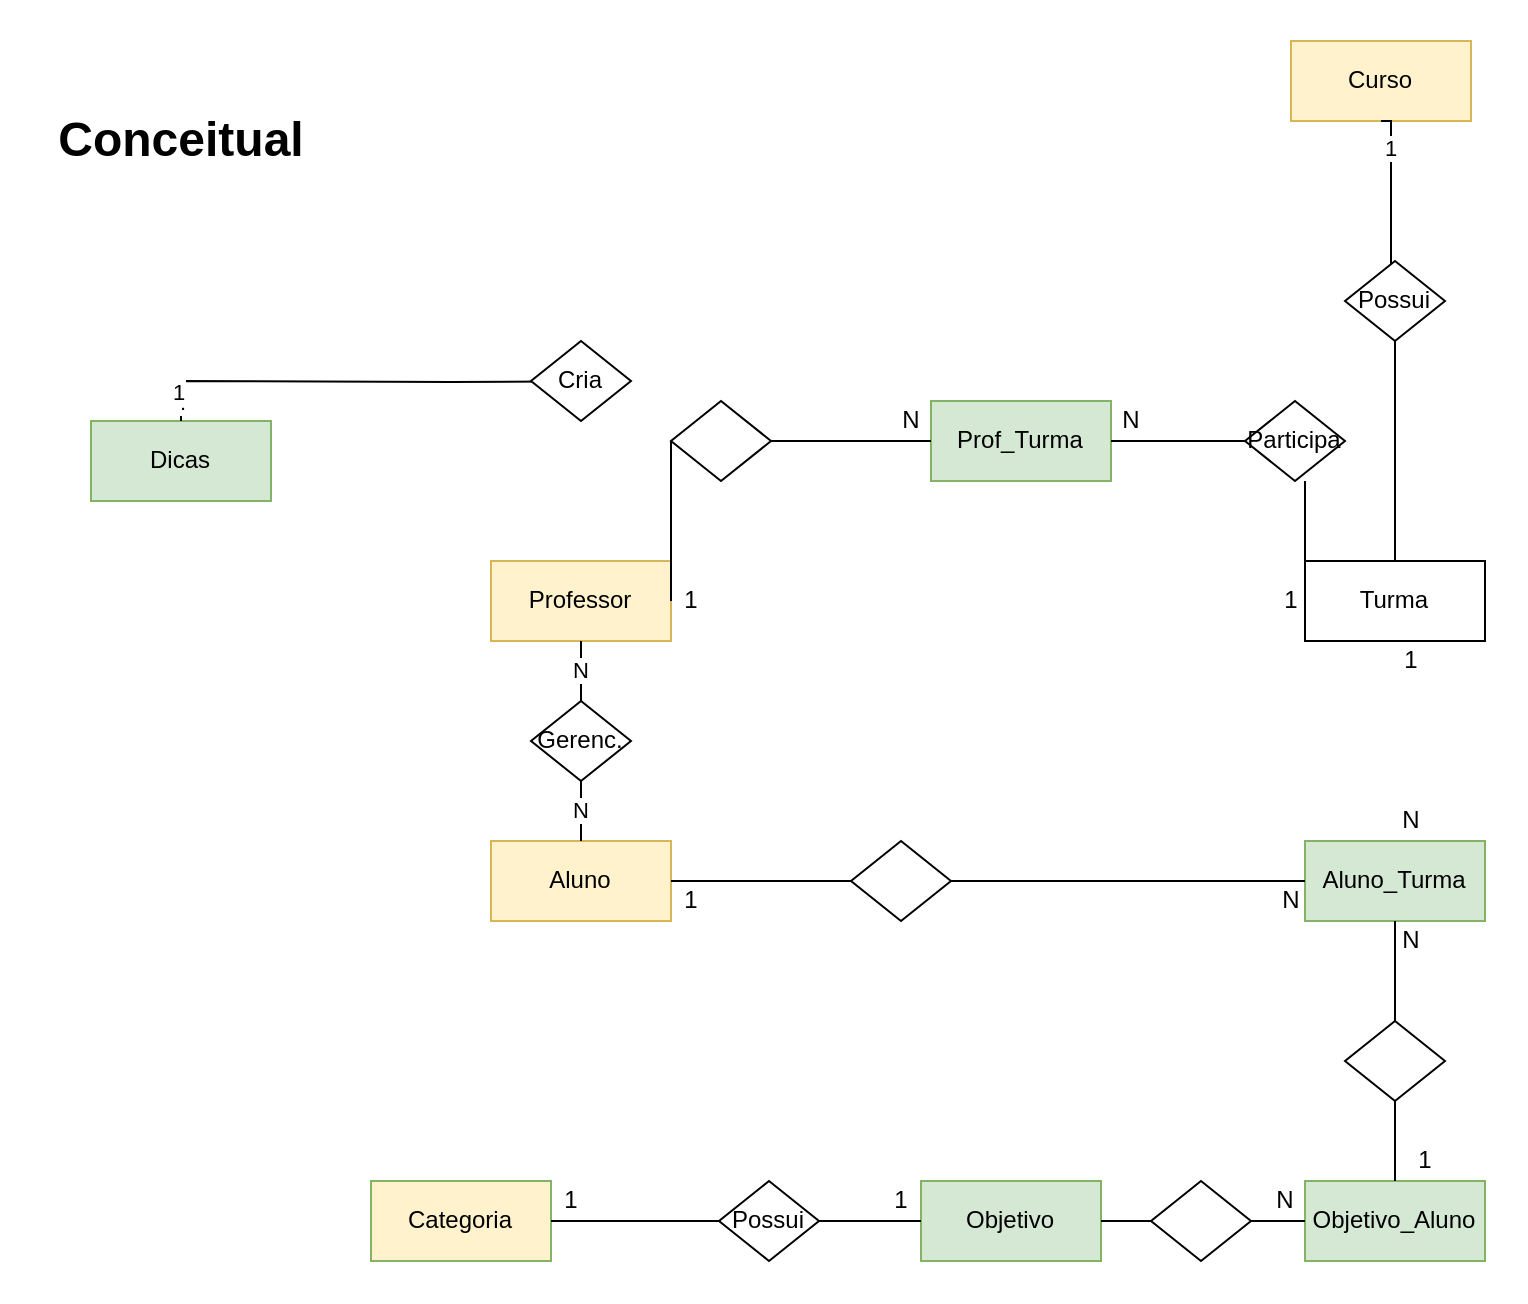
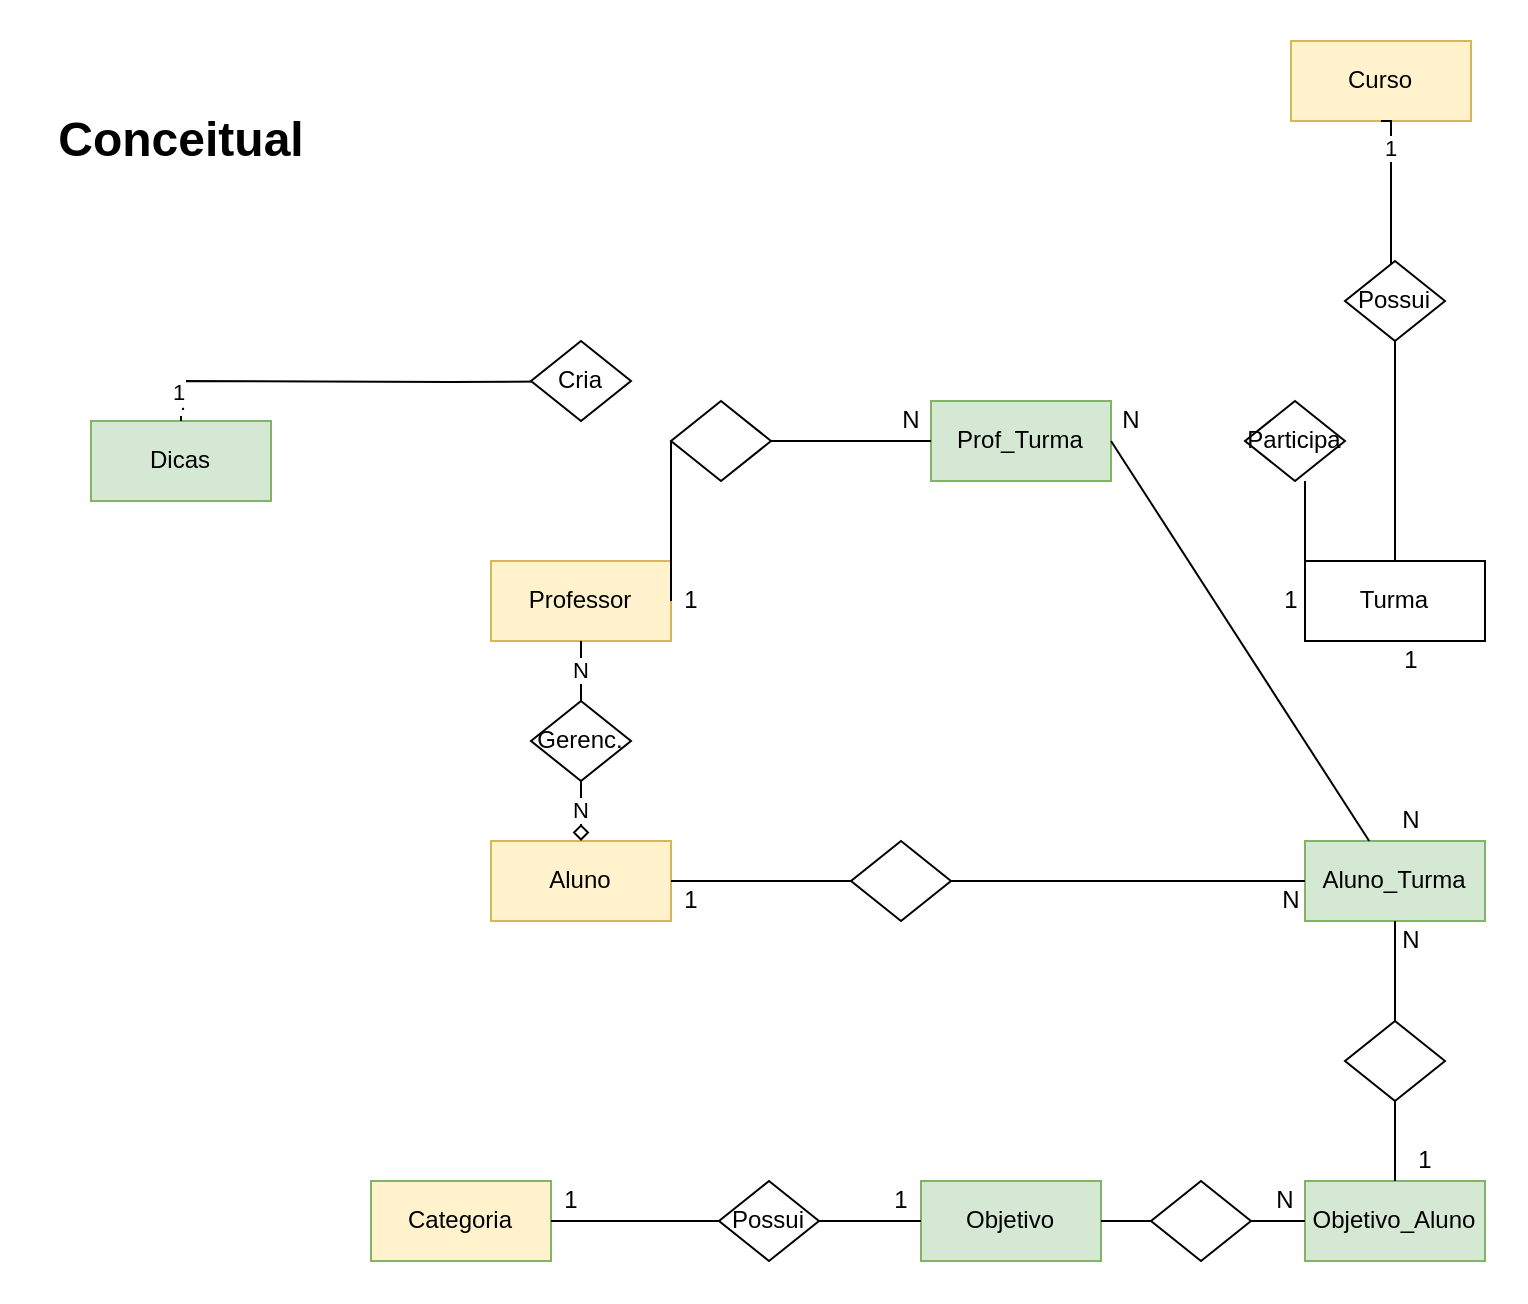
(1178, 441) -> (1240, 641)
(581, 832) -> (581, 825)
